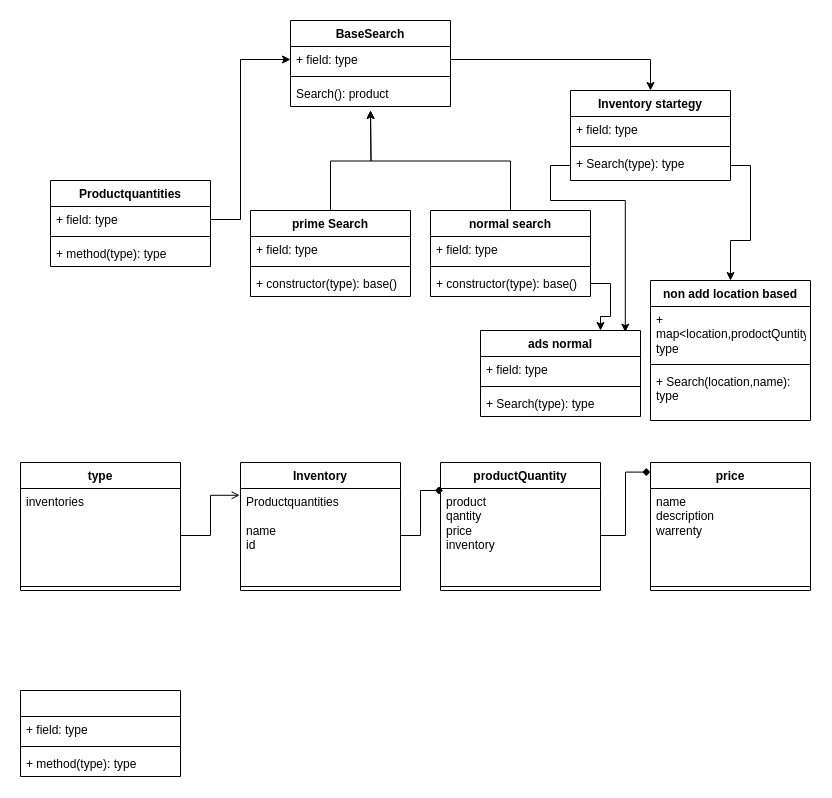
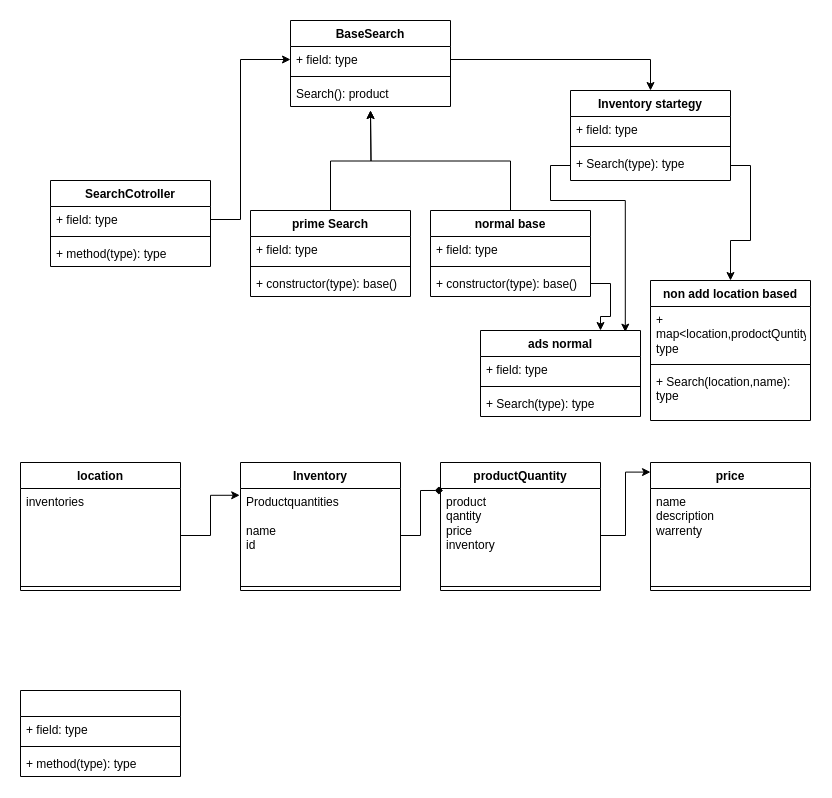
(131, 195) -> (131, 195)
(511, 225) -> (511, 225)
(641, 472) -> (642, 472)
(101, 477) -> (101, 477)
(233, 495) -> (231, 495)
